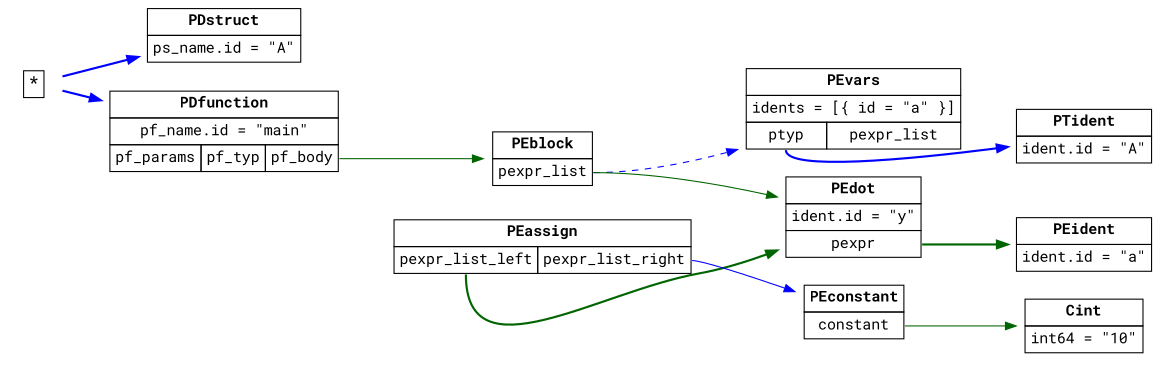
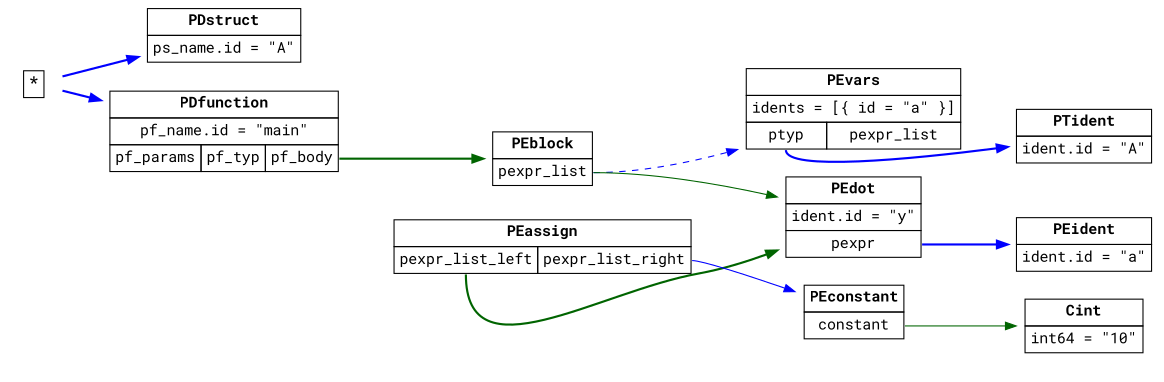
(406, 159) -> (406, 159)
(959, 244) -> (959, 244)
